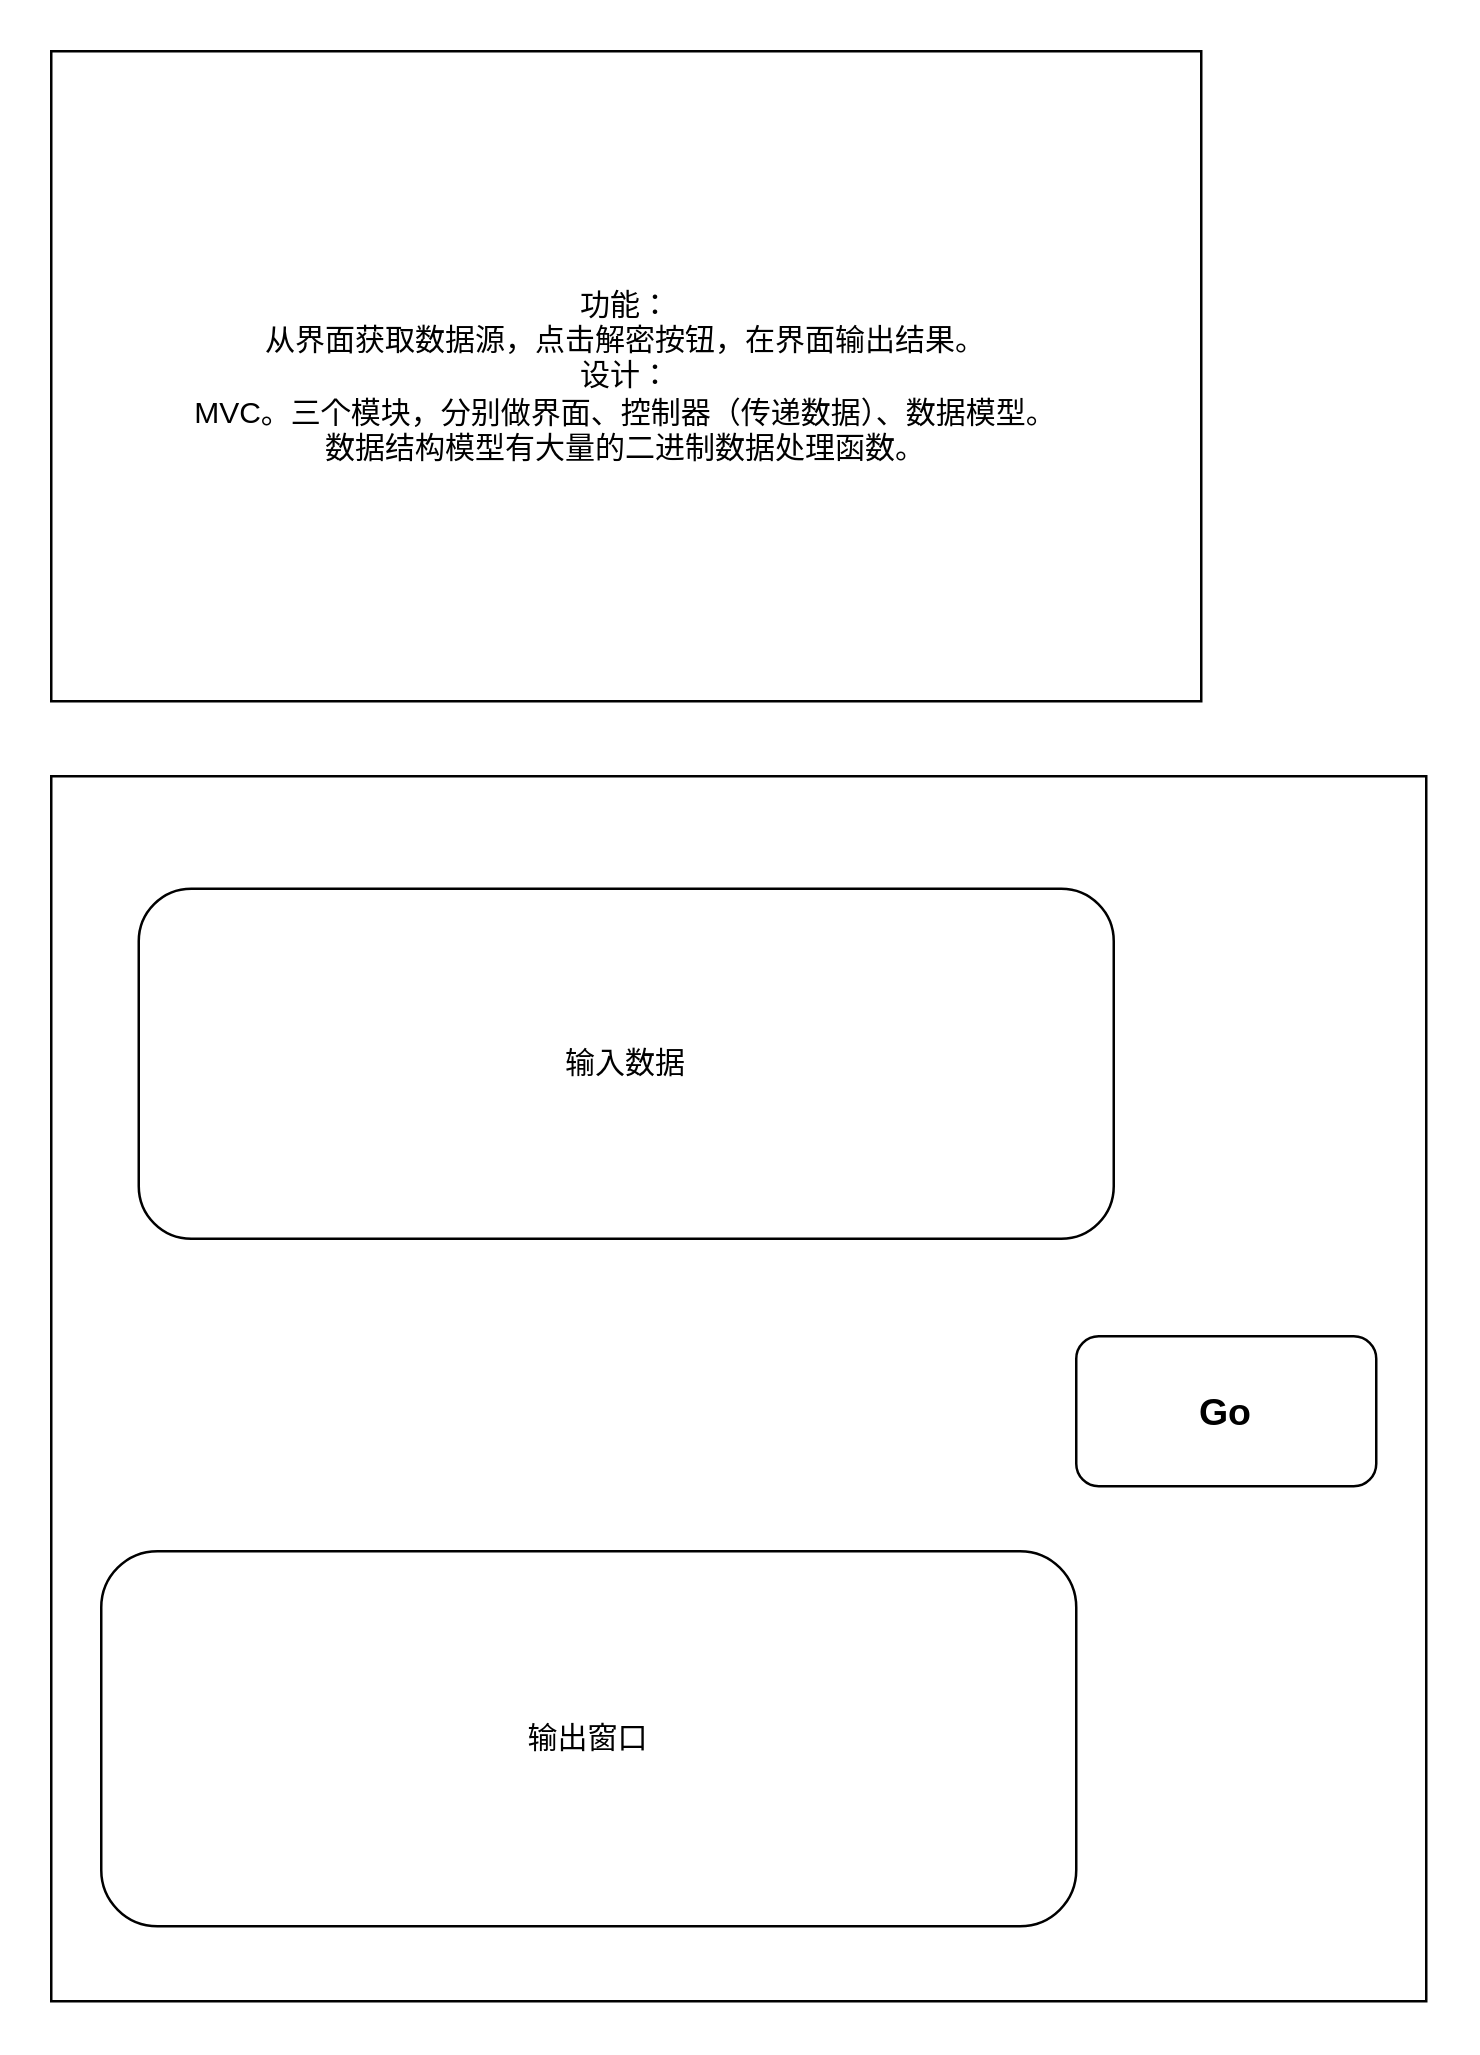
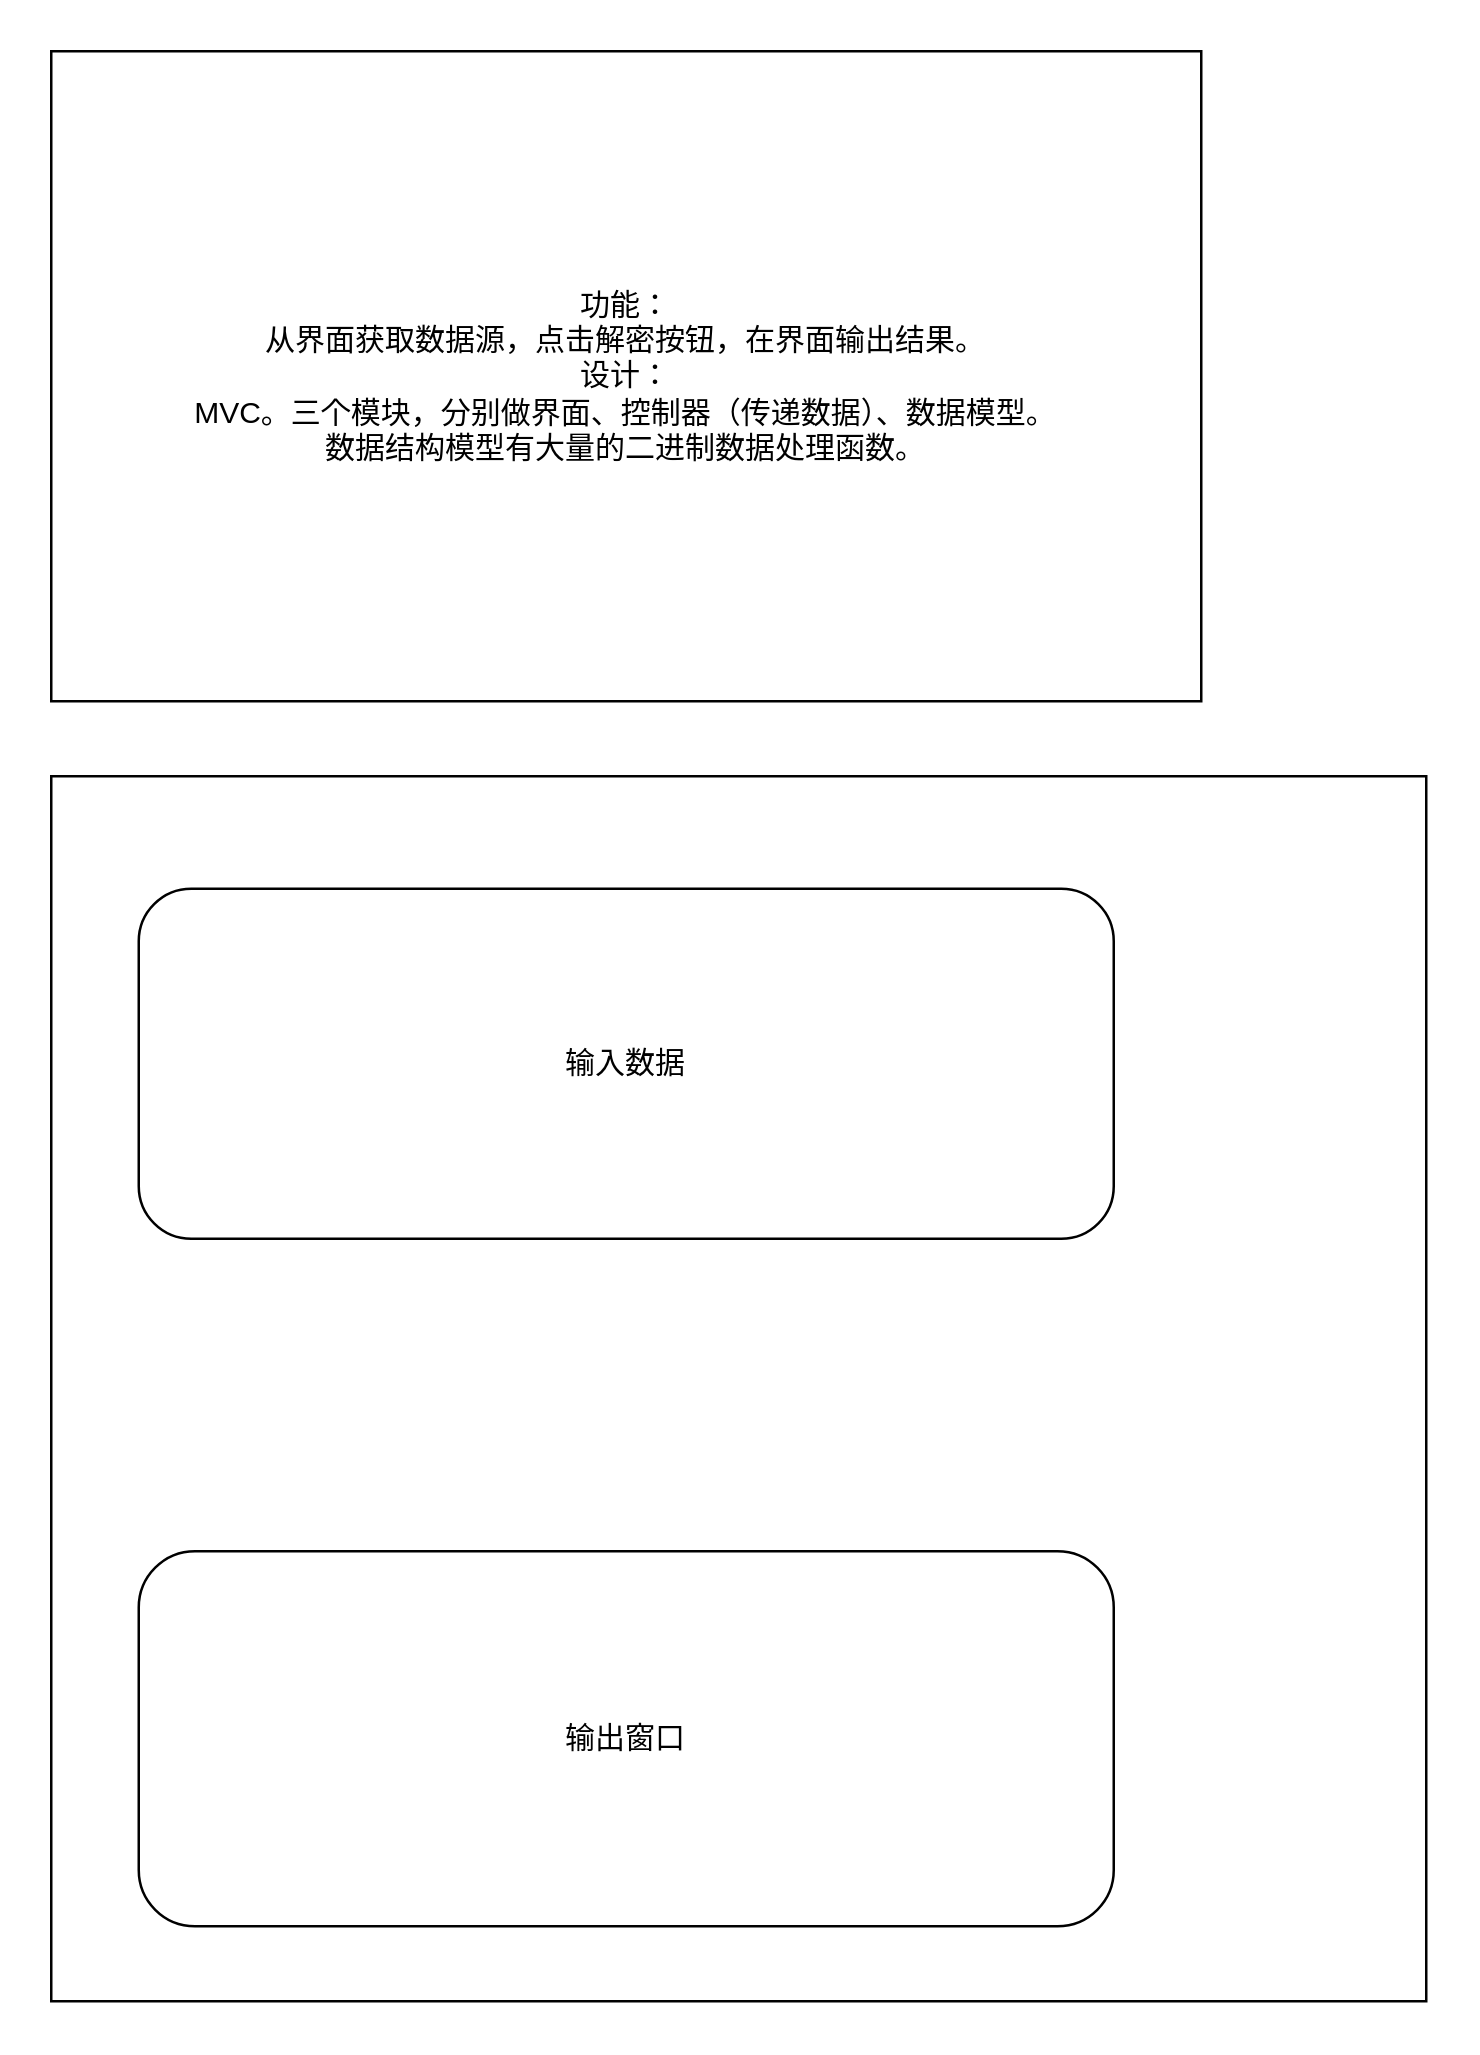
(1226, 1411) -> none
(589, 1739) -> (626, 1739)
